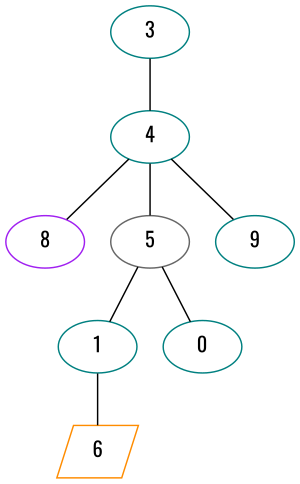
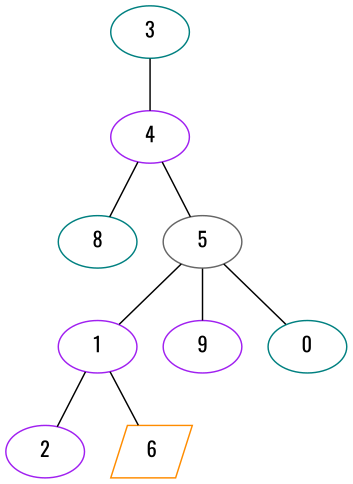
(150, 137) -> (150, 137)
(202, 189) -> (203, 294)
(45, 242) -> (98, 242)
(255, 242) -> (203, 347)
(98, 347) -> (98, 347)
none -> (45, 452)
